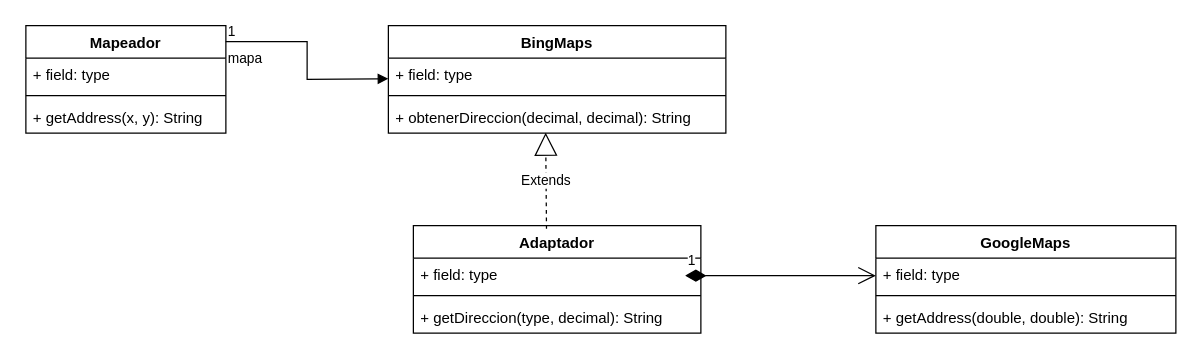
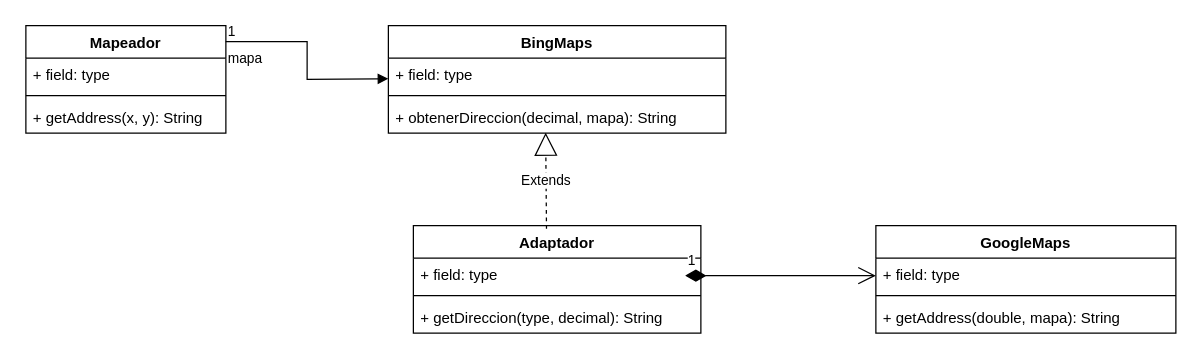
(557, 118) -> (548, 118)
(1019, 318) -> (1012, 318)
